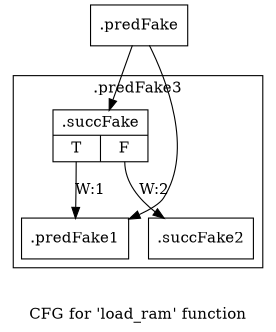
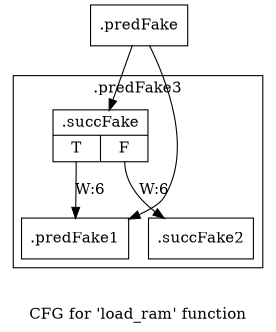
(91, 190) -> (91, 190)
(155, 190) -> (155, 190)
